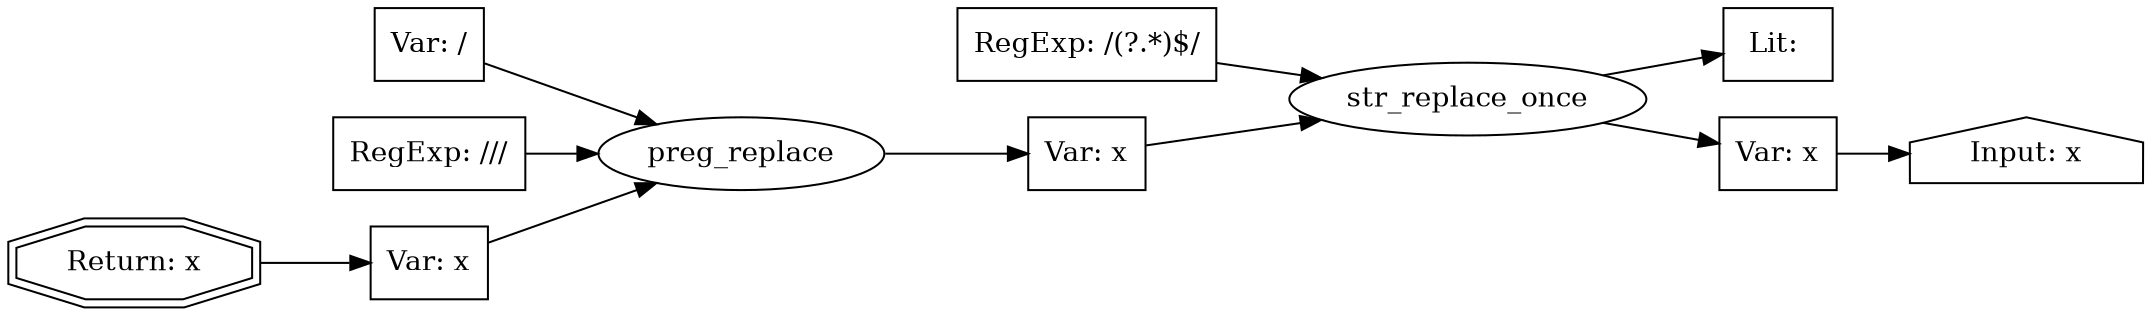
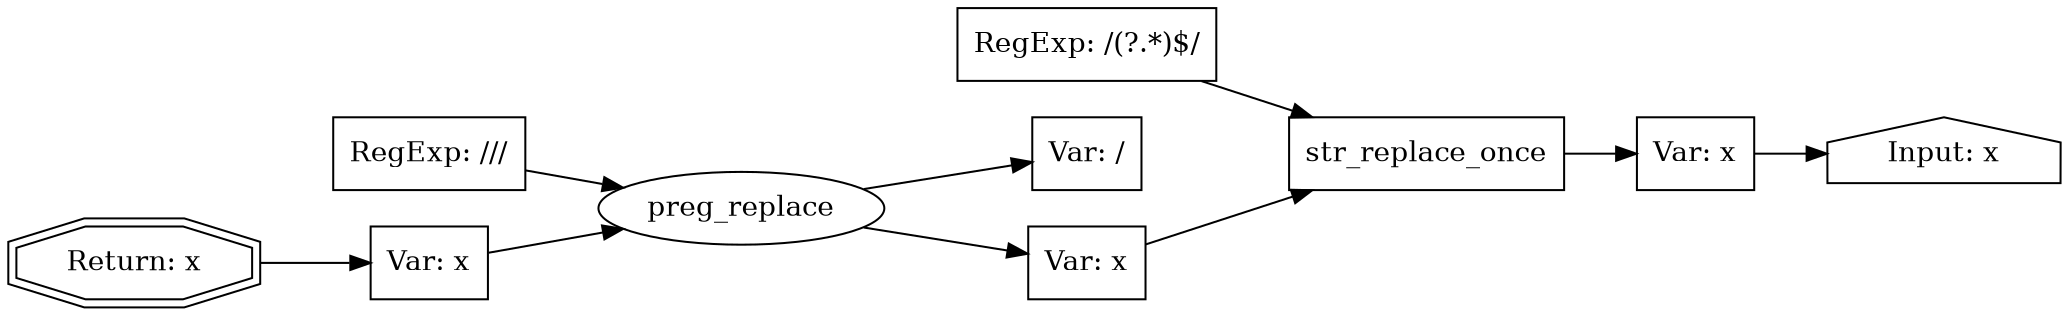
(1778, 44) -> none
(561, 90) -> (938, 177)
(1468, 99) -> (1427, 154)
